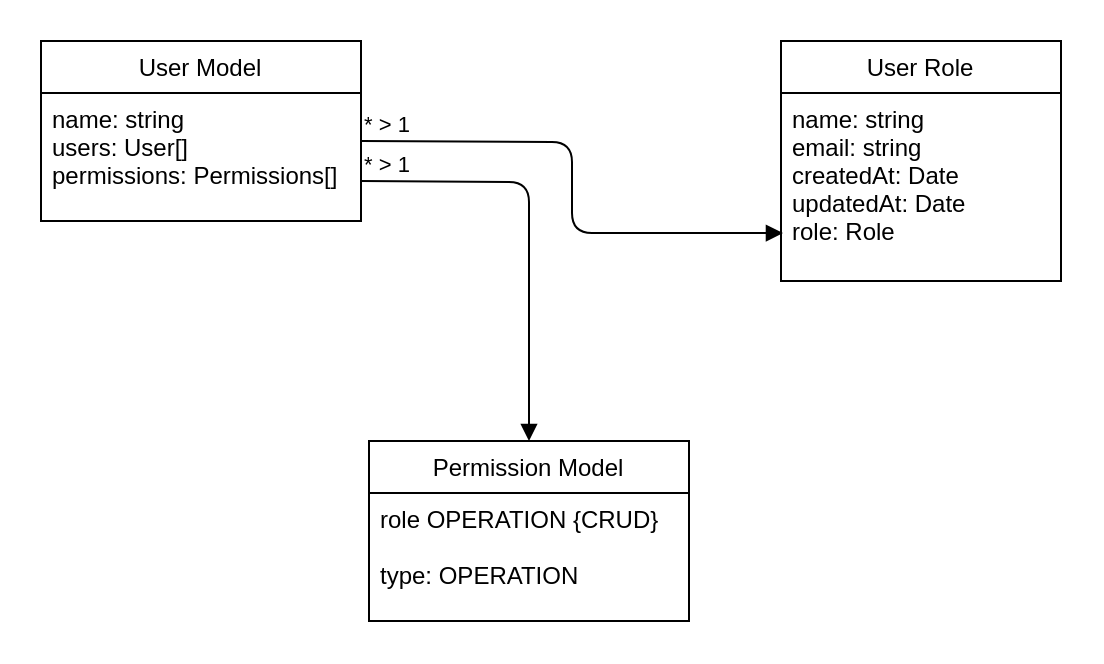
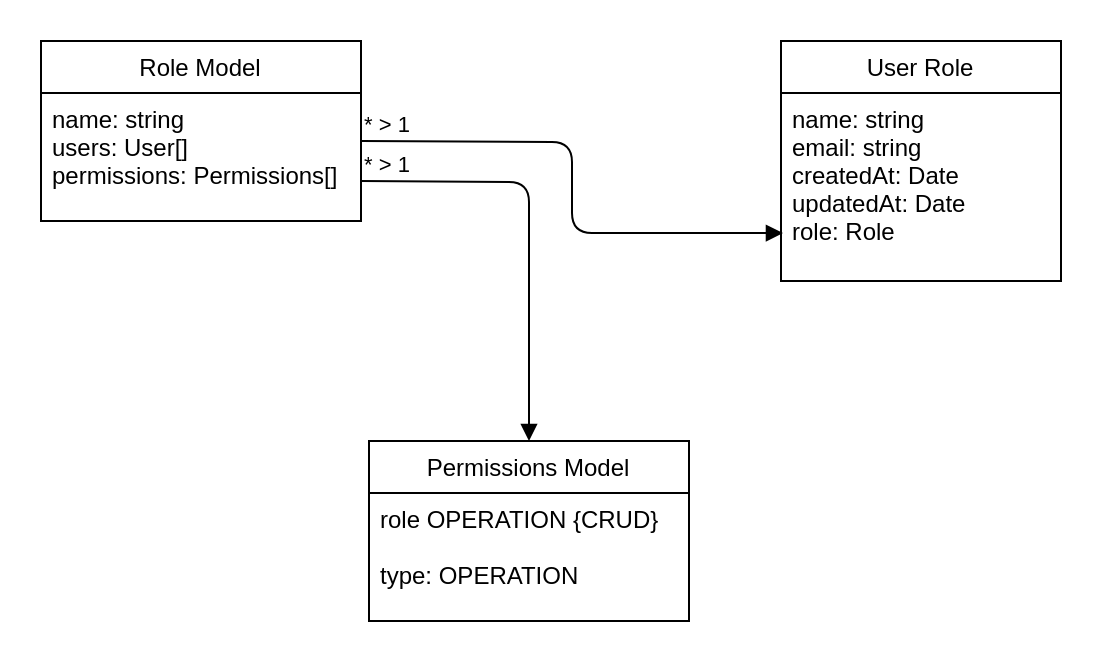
(200, 68) -> (200, 68)
(528, 468) -> (528, 468)
